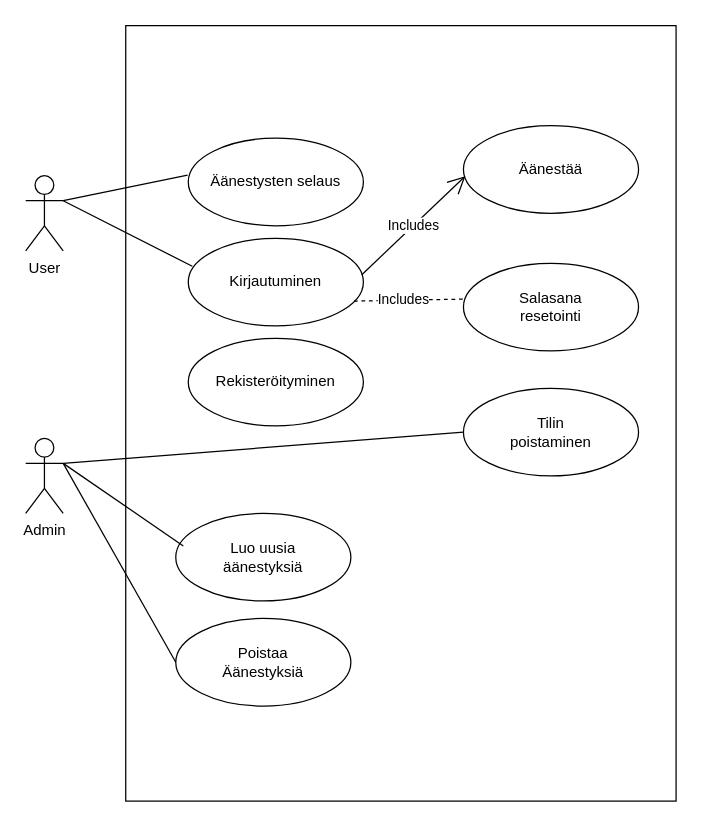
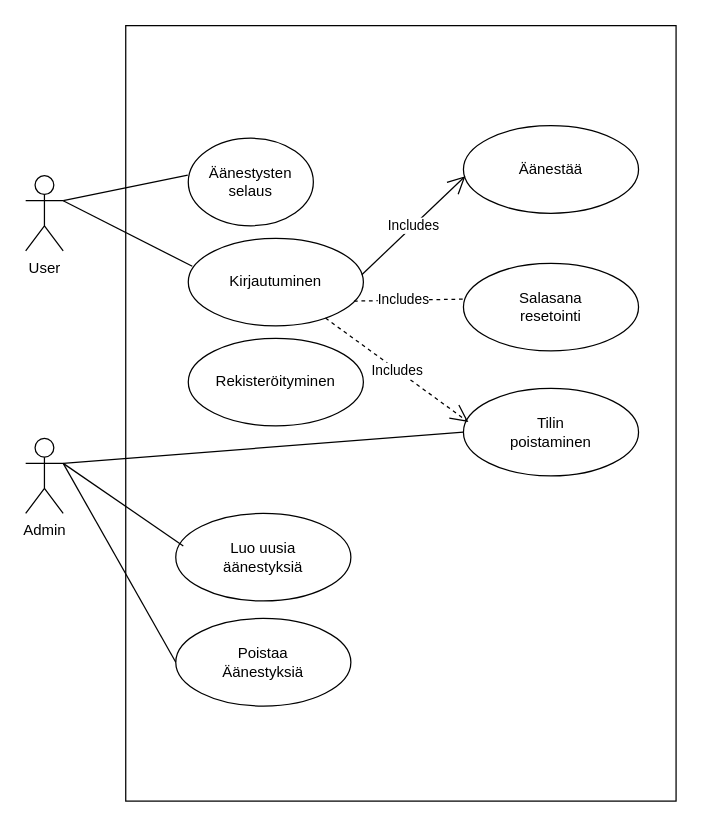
(276, 182) -> (251, 182)
none -> (395, 369)
